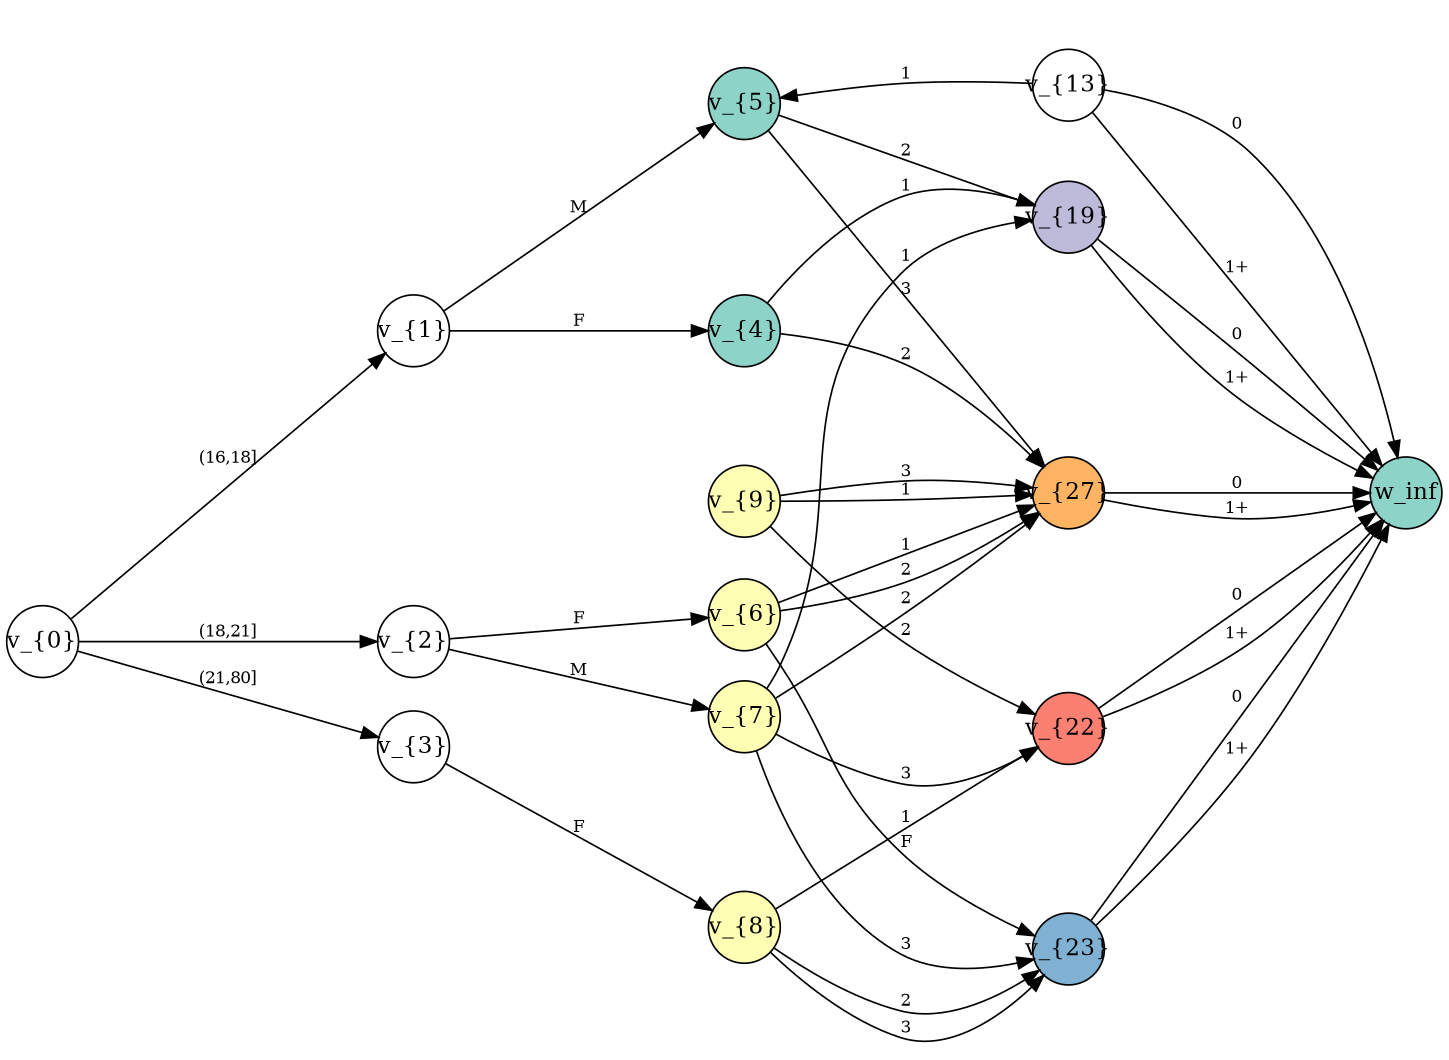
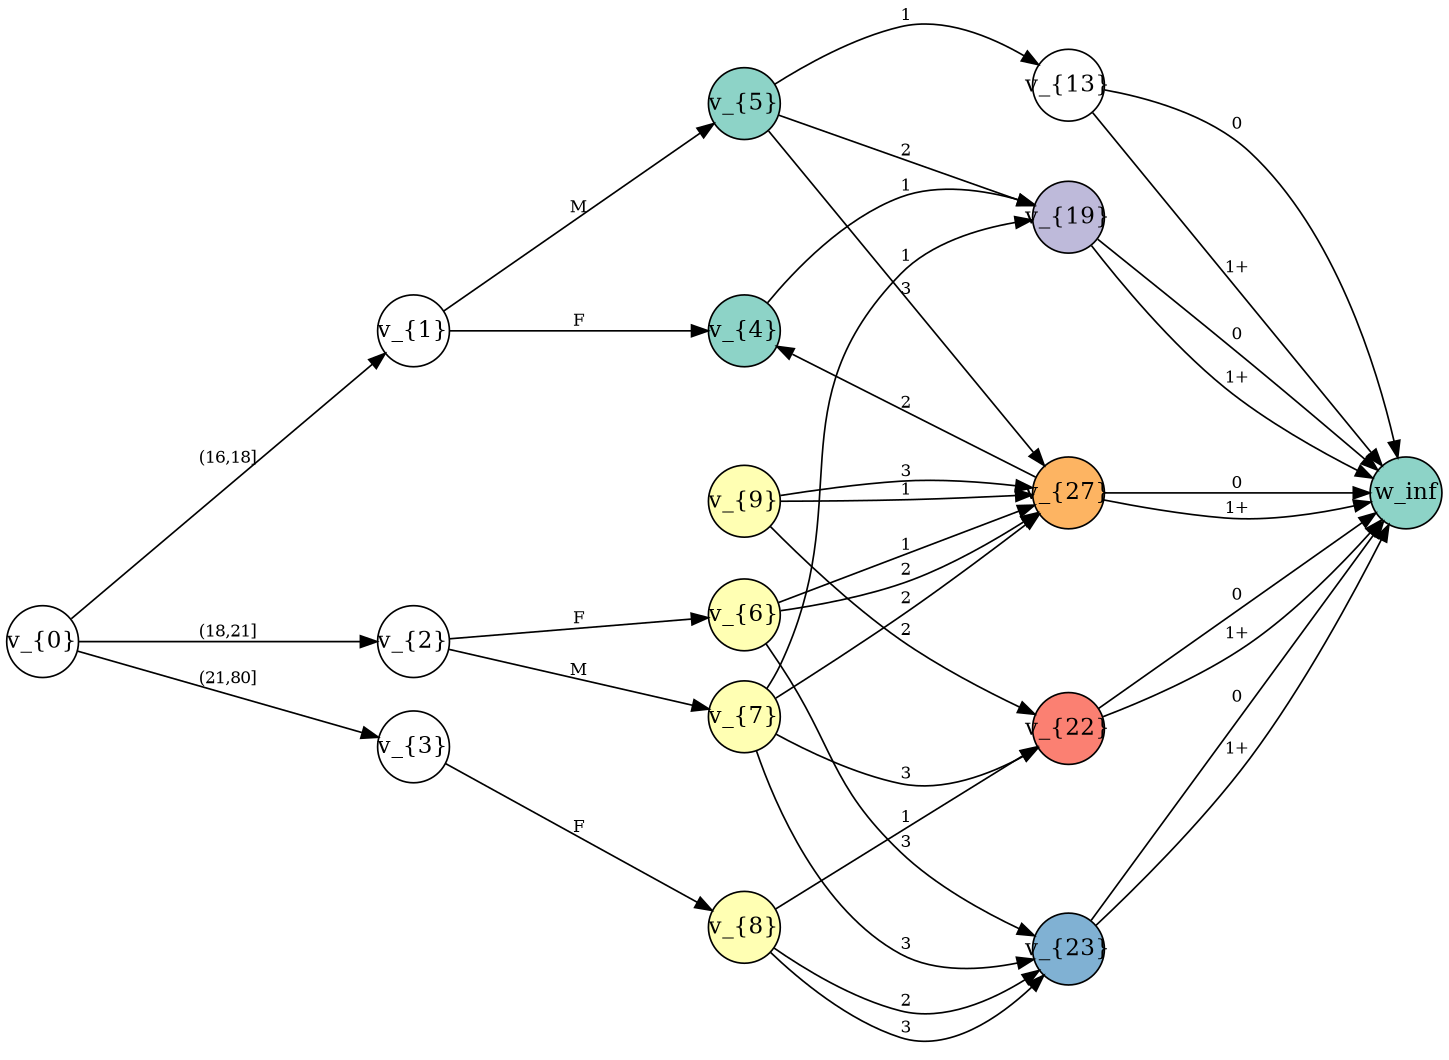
(914, 83) -> (896, 28)
(917, 370) -> (914, 416)
(906, 843) -> (906, 843)
